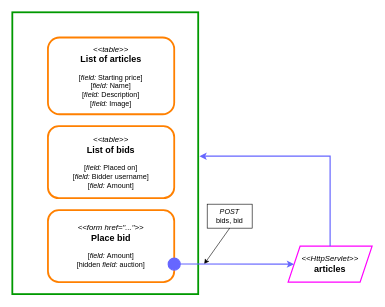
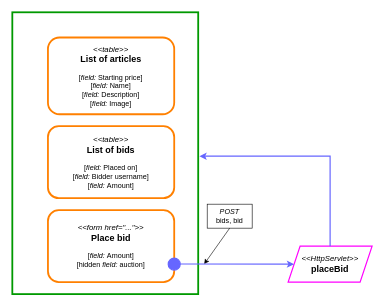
(330, 264) -> (330, 264)
